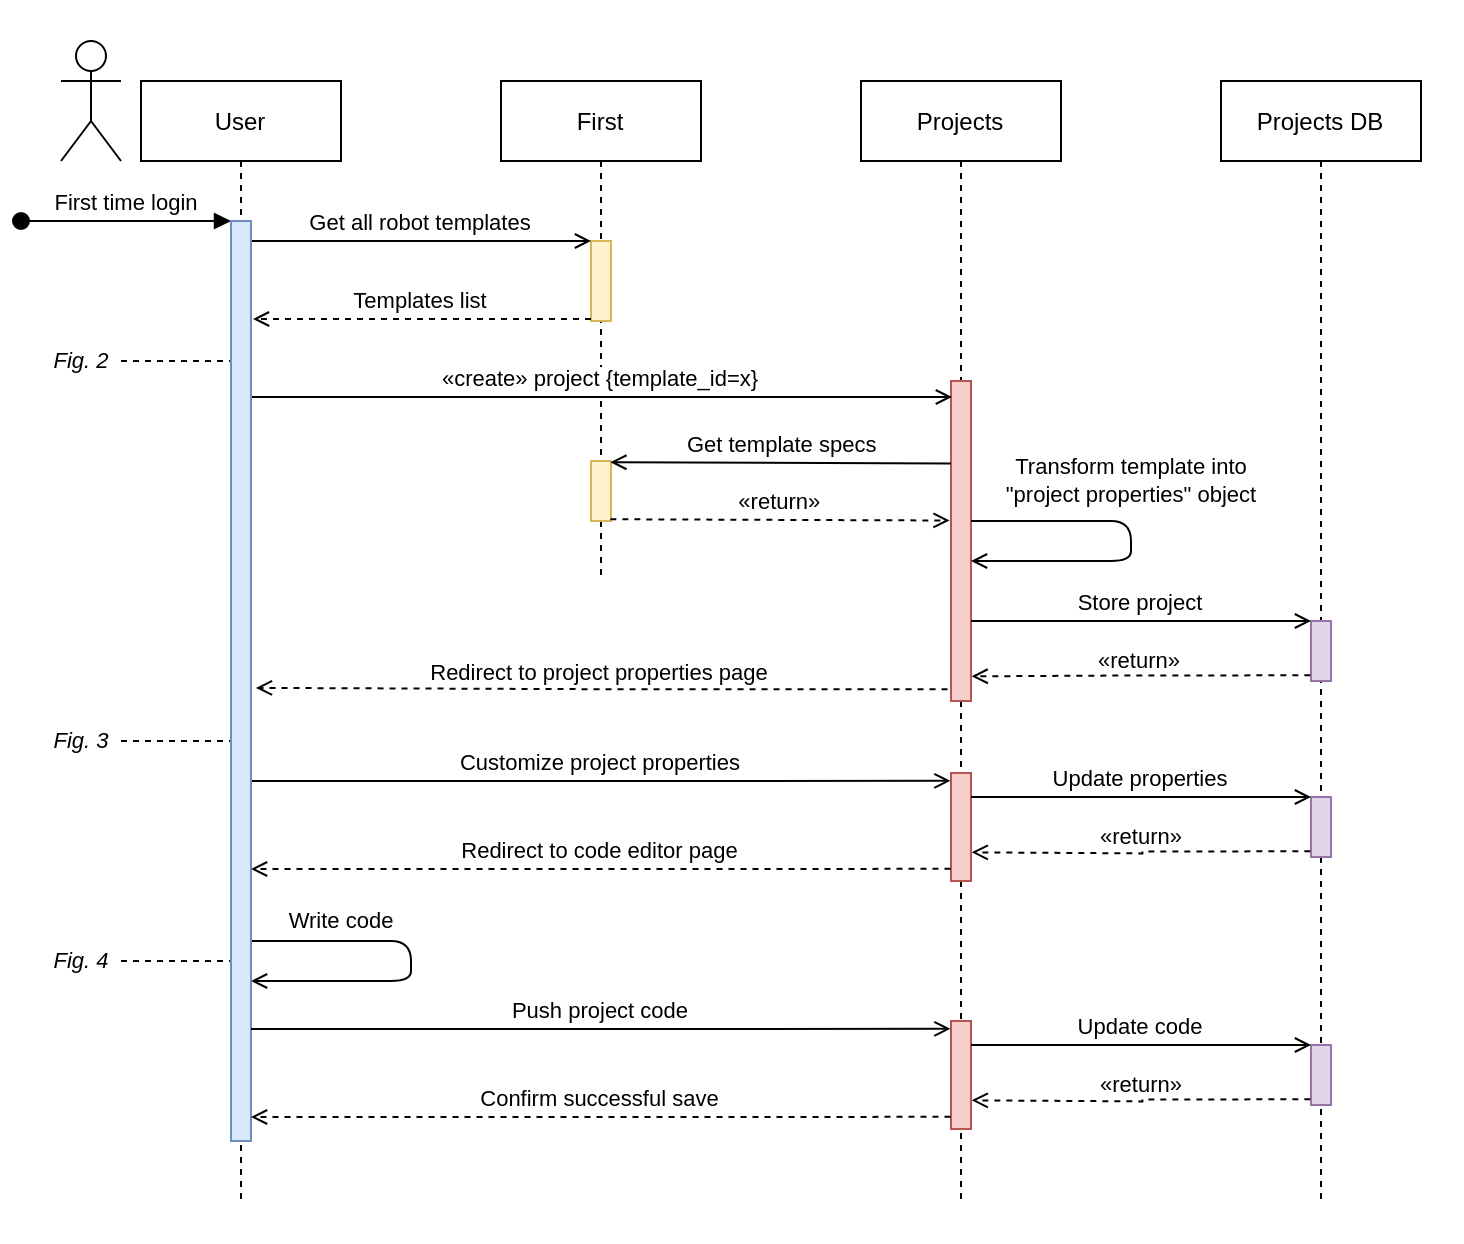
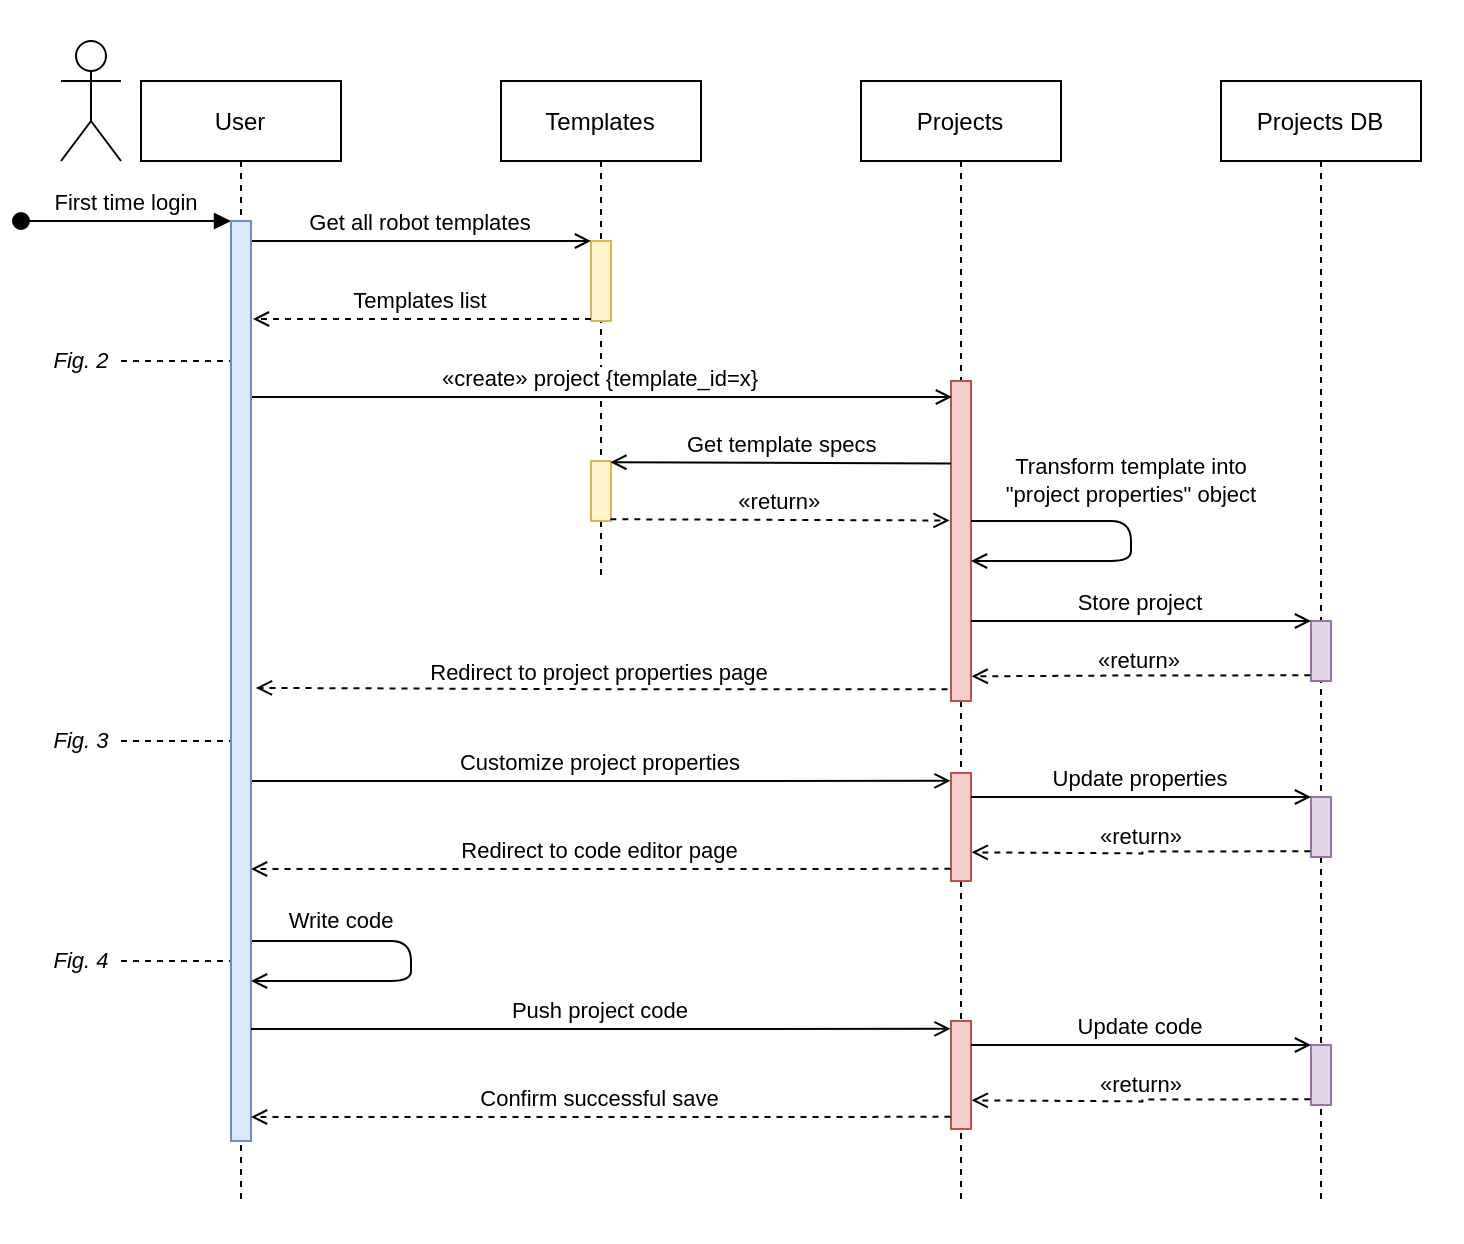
(600, 122) -> (600, 122)
